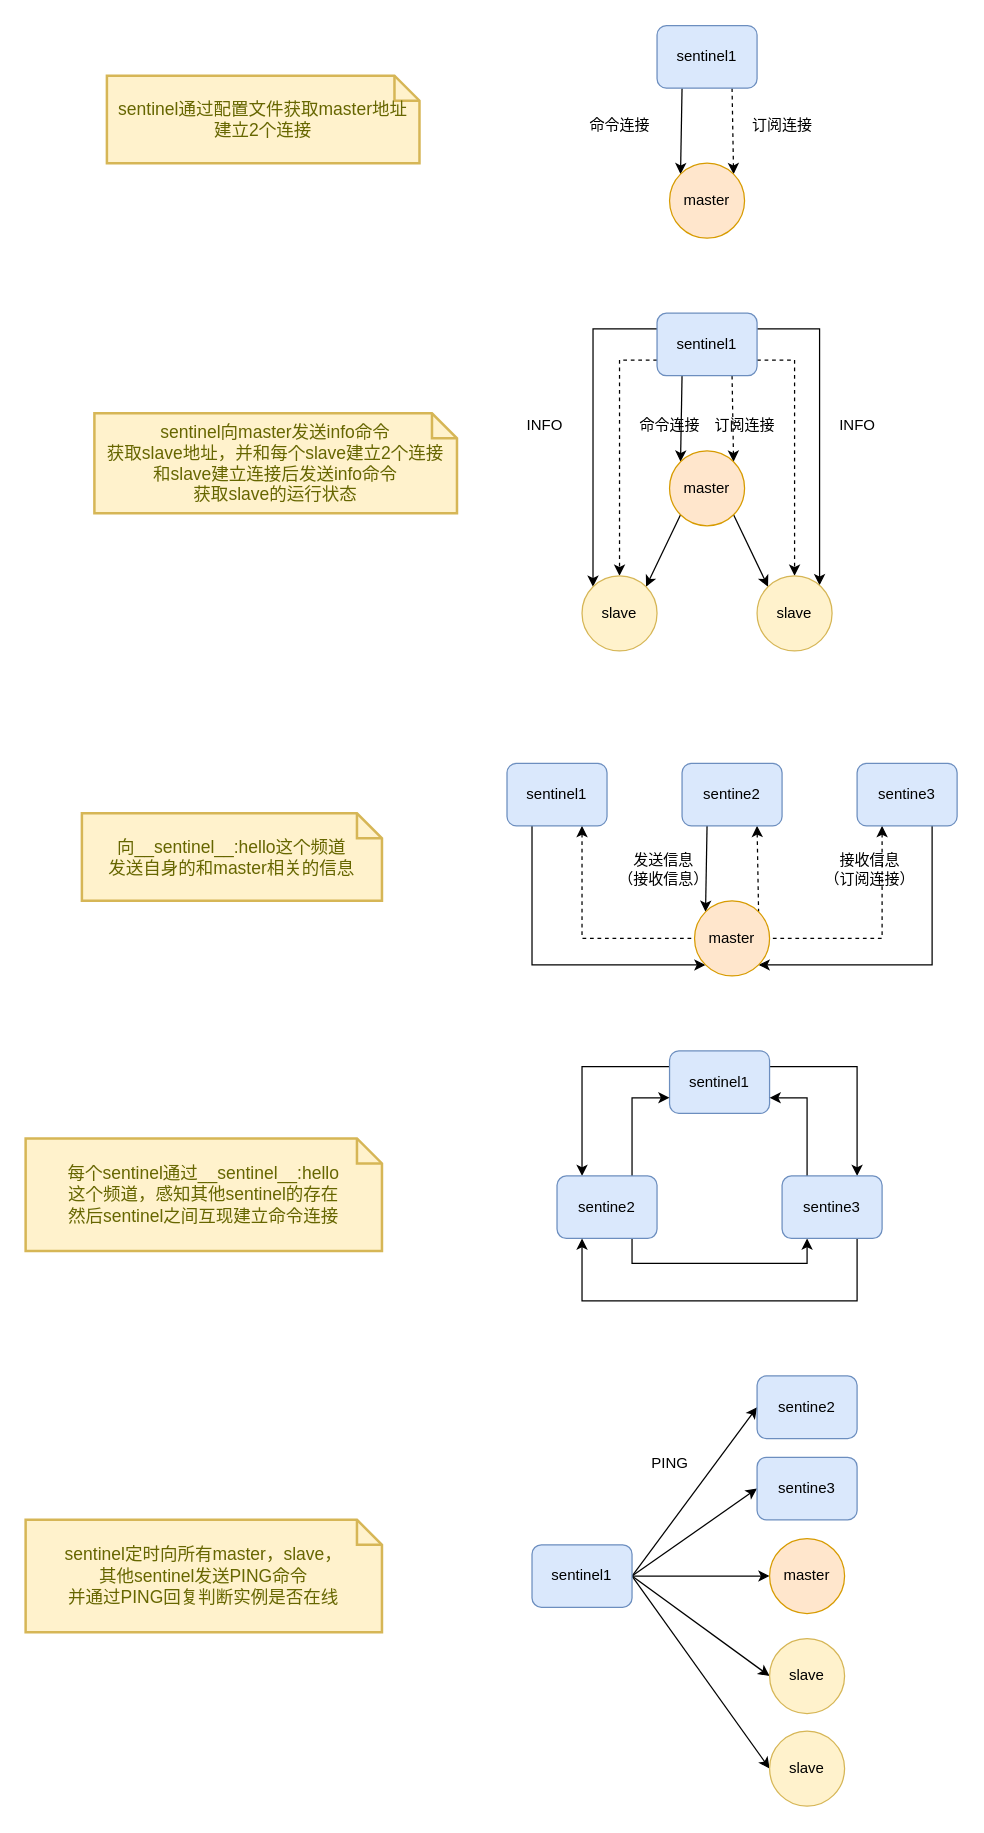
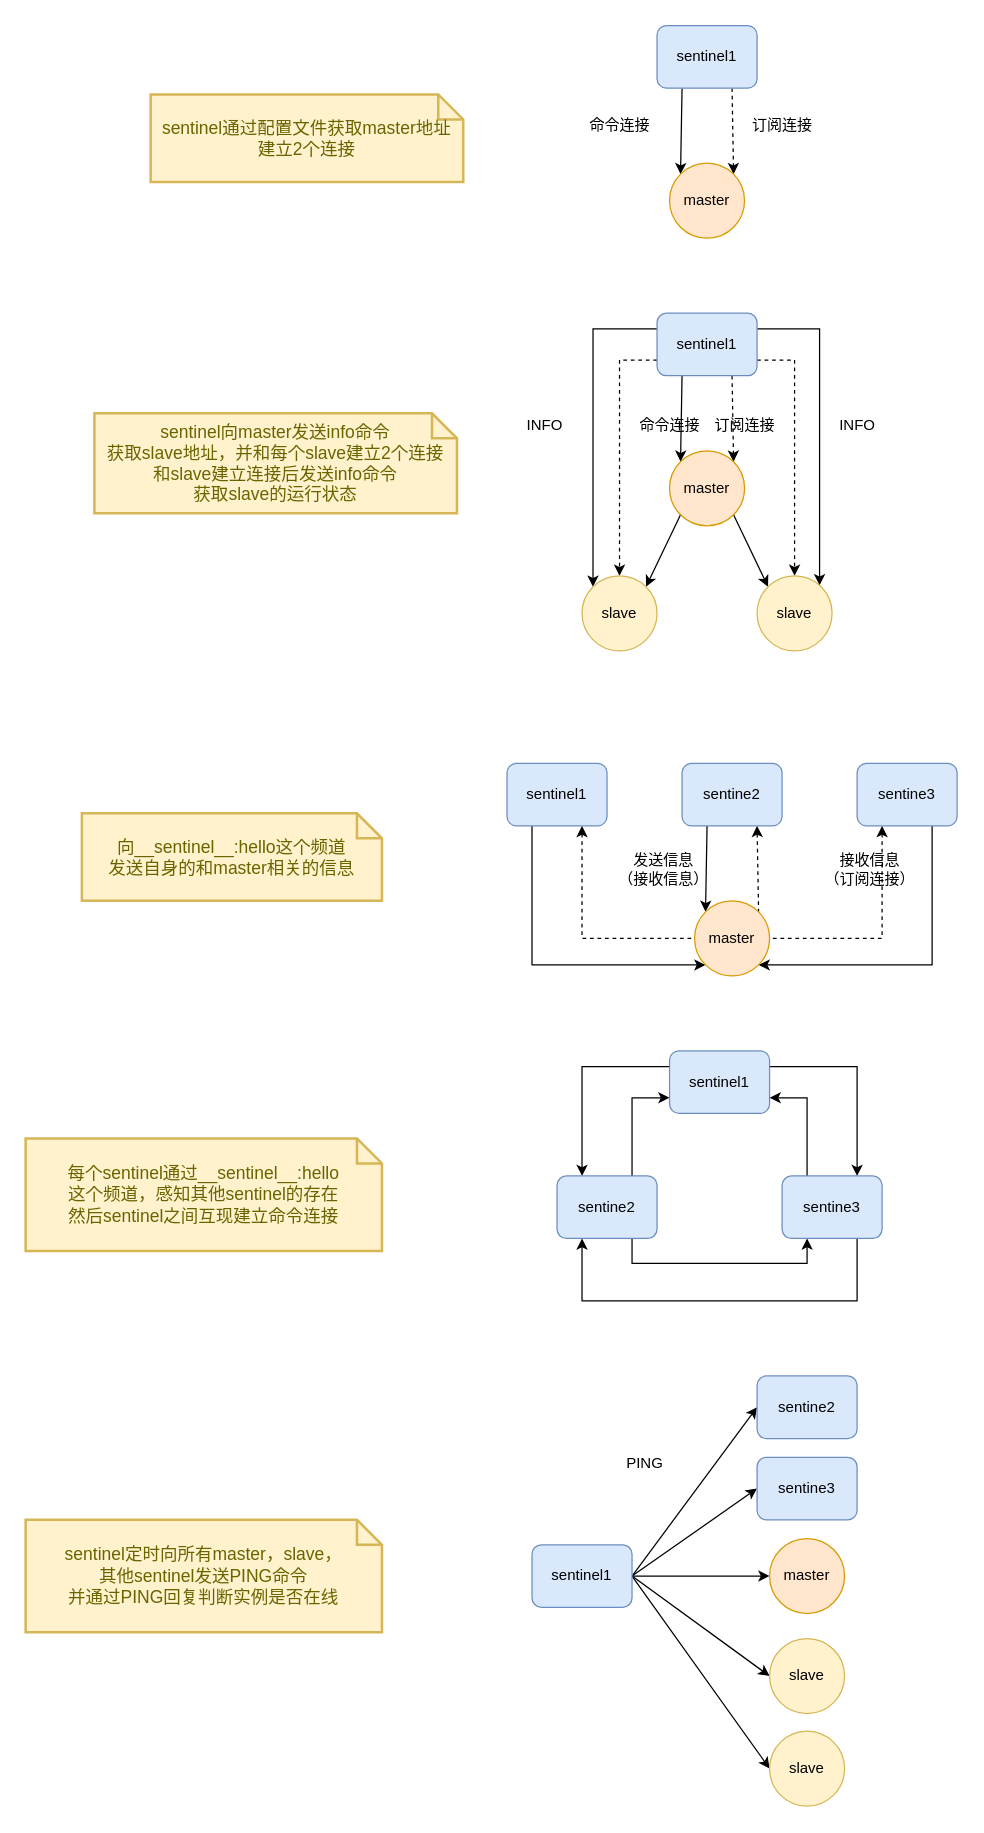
(263, 119) -> (307, 138)
(669, 1463) -> (644, 1463)
